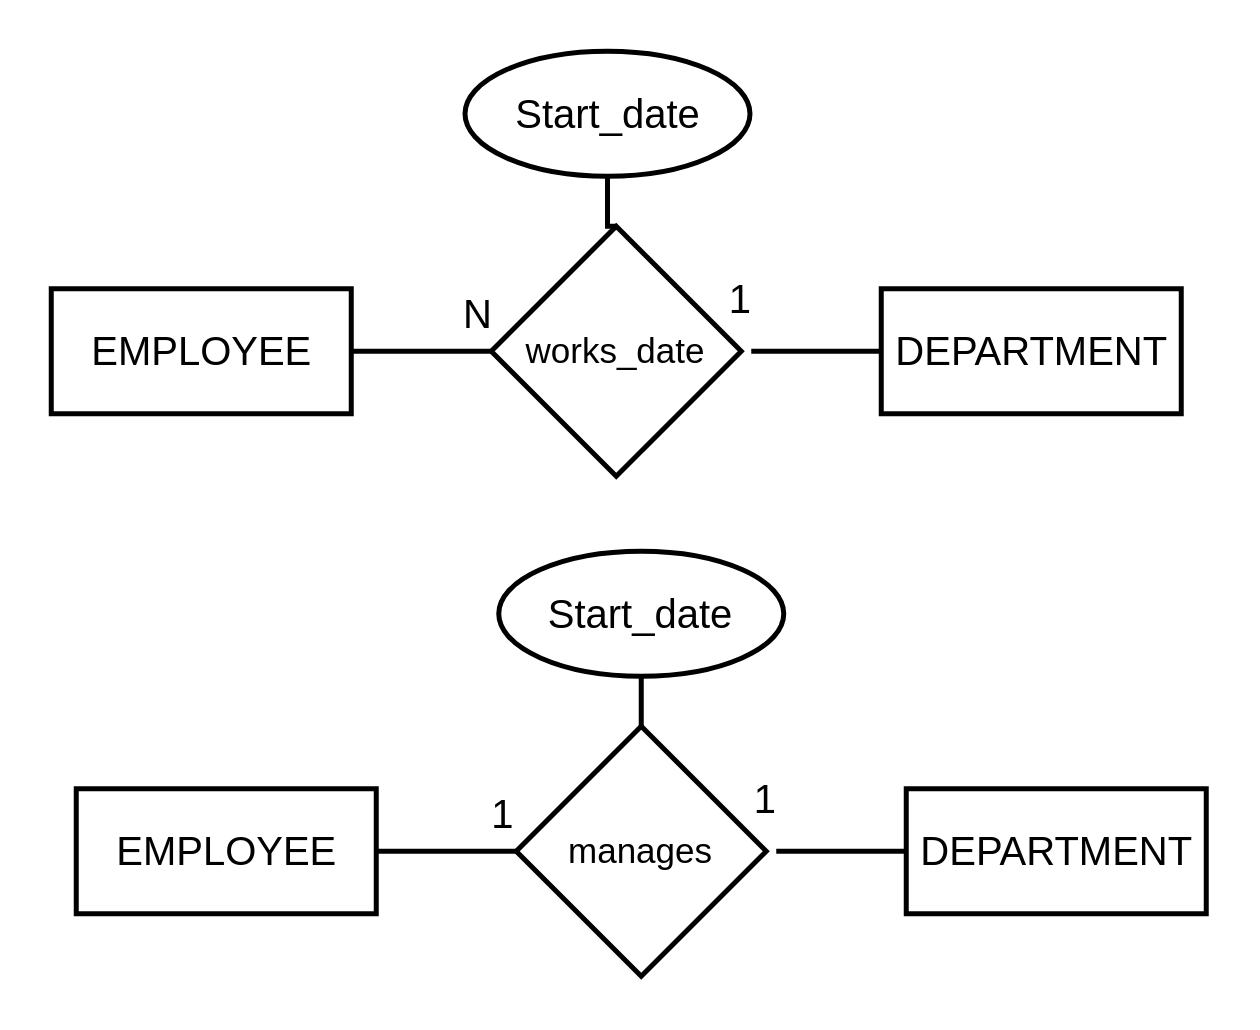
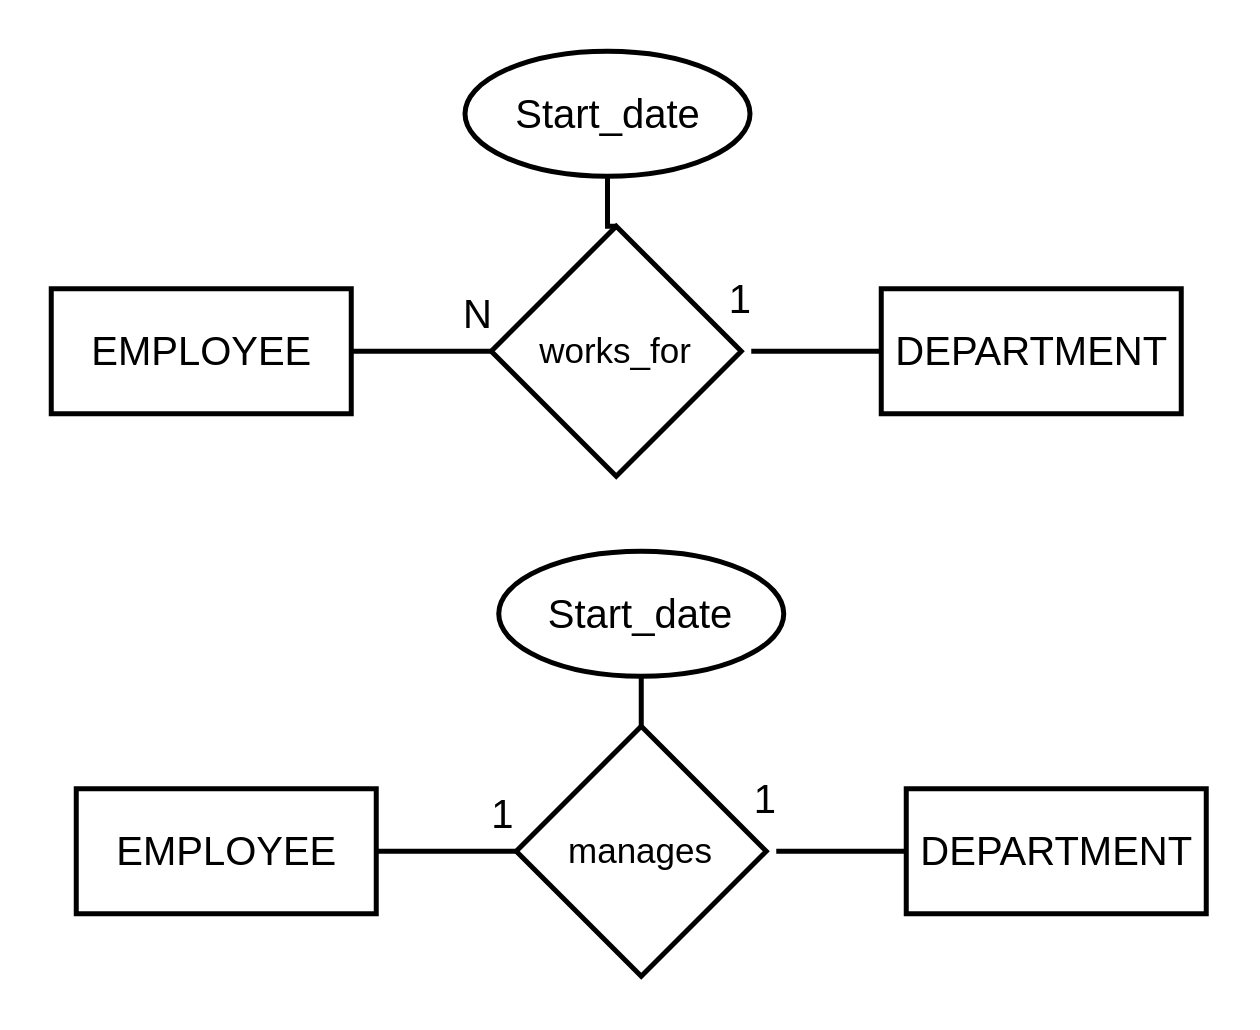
(616, 351) -> (616, 351)
